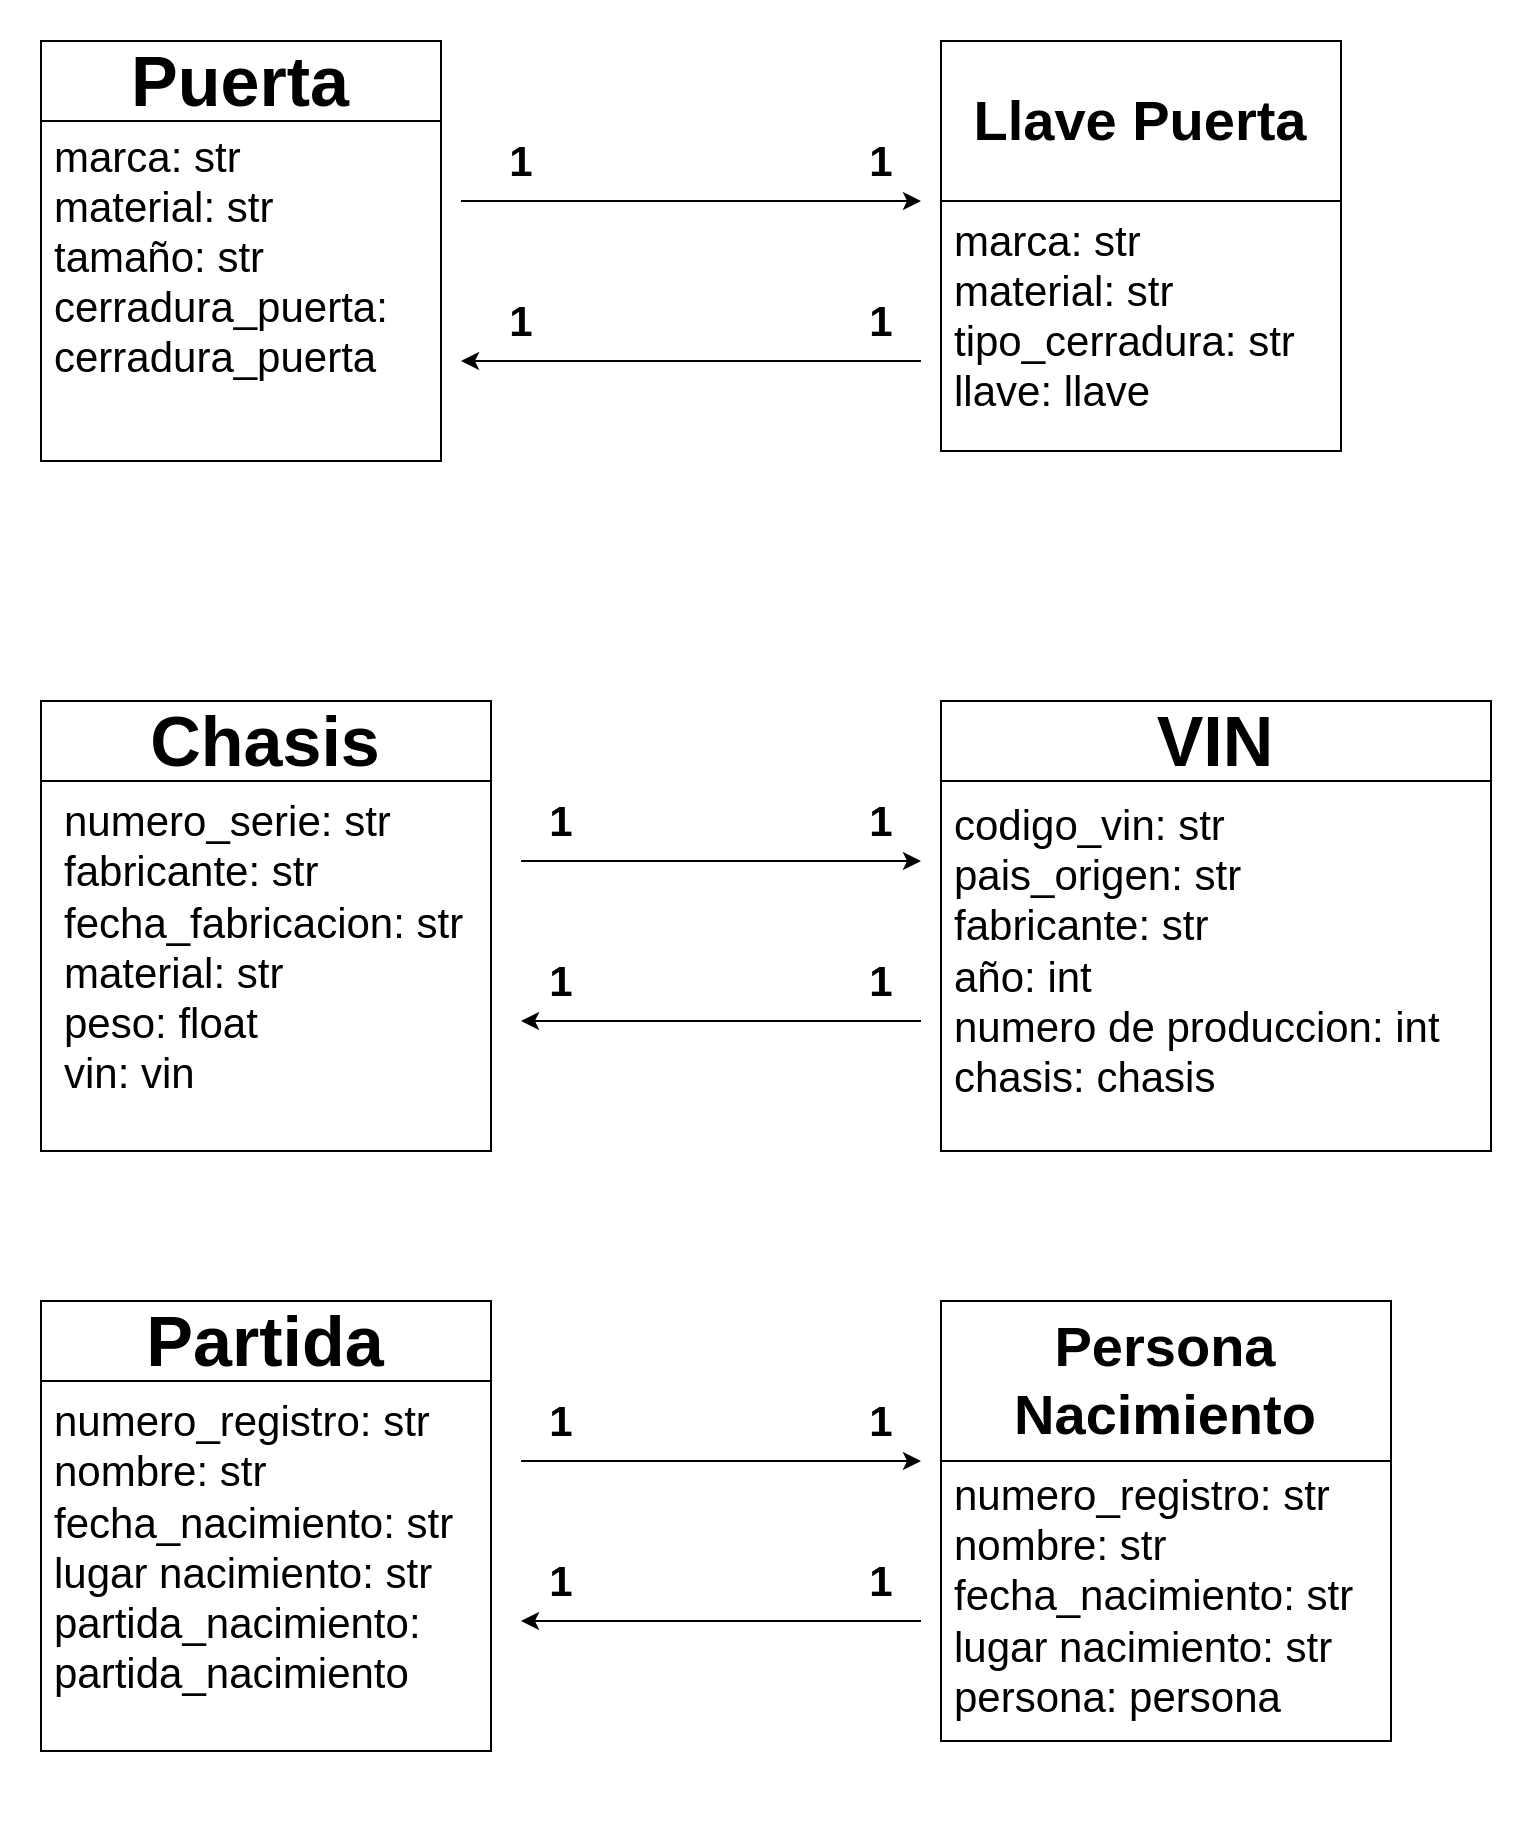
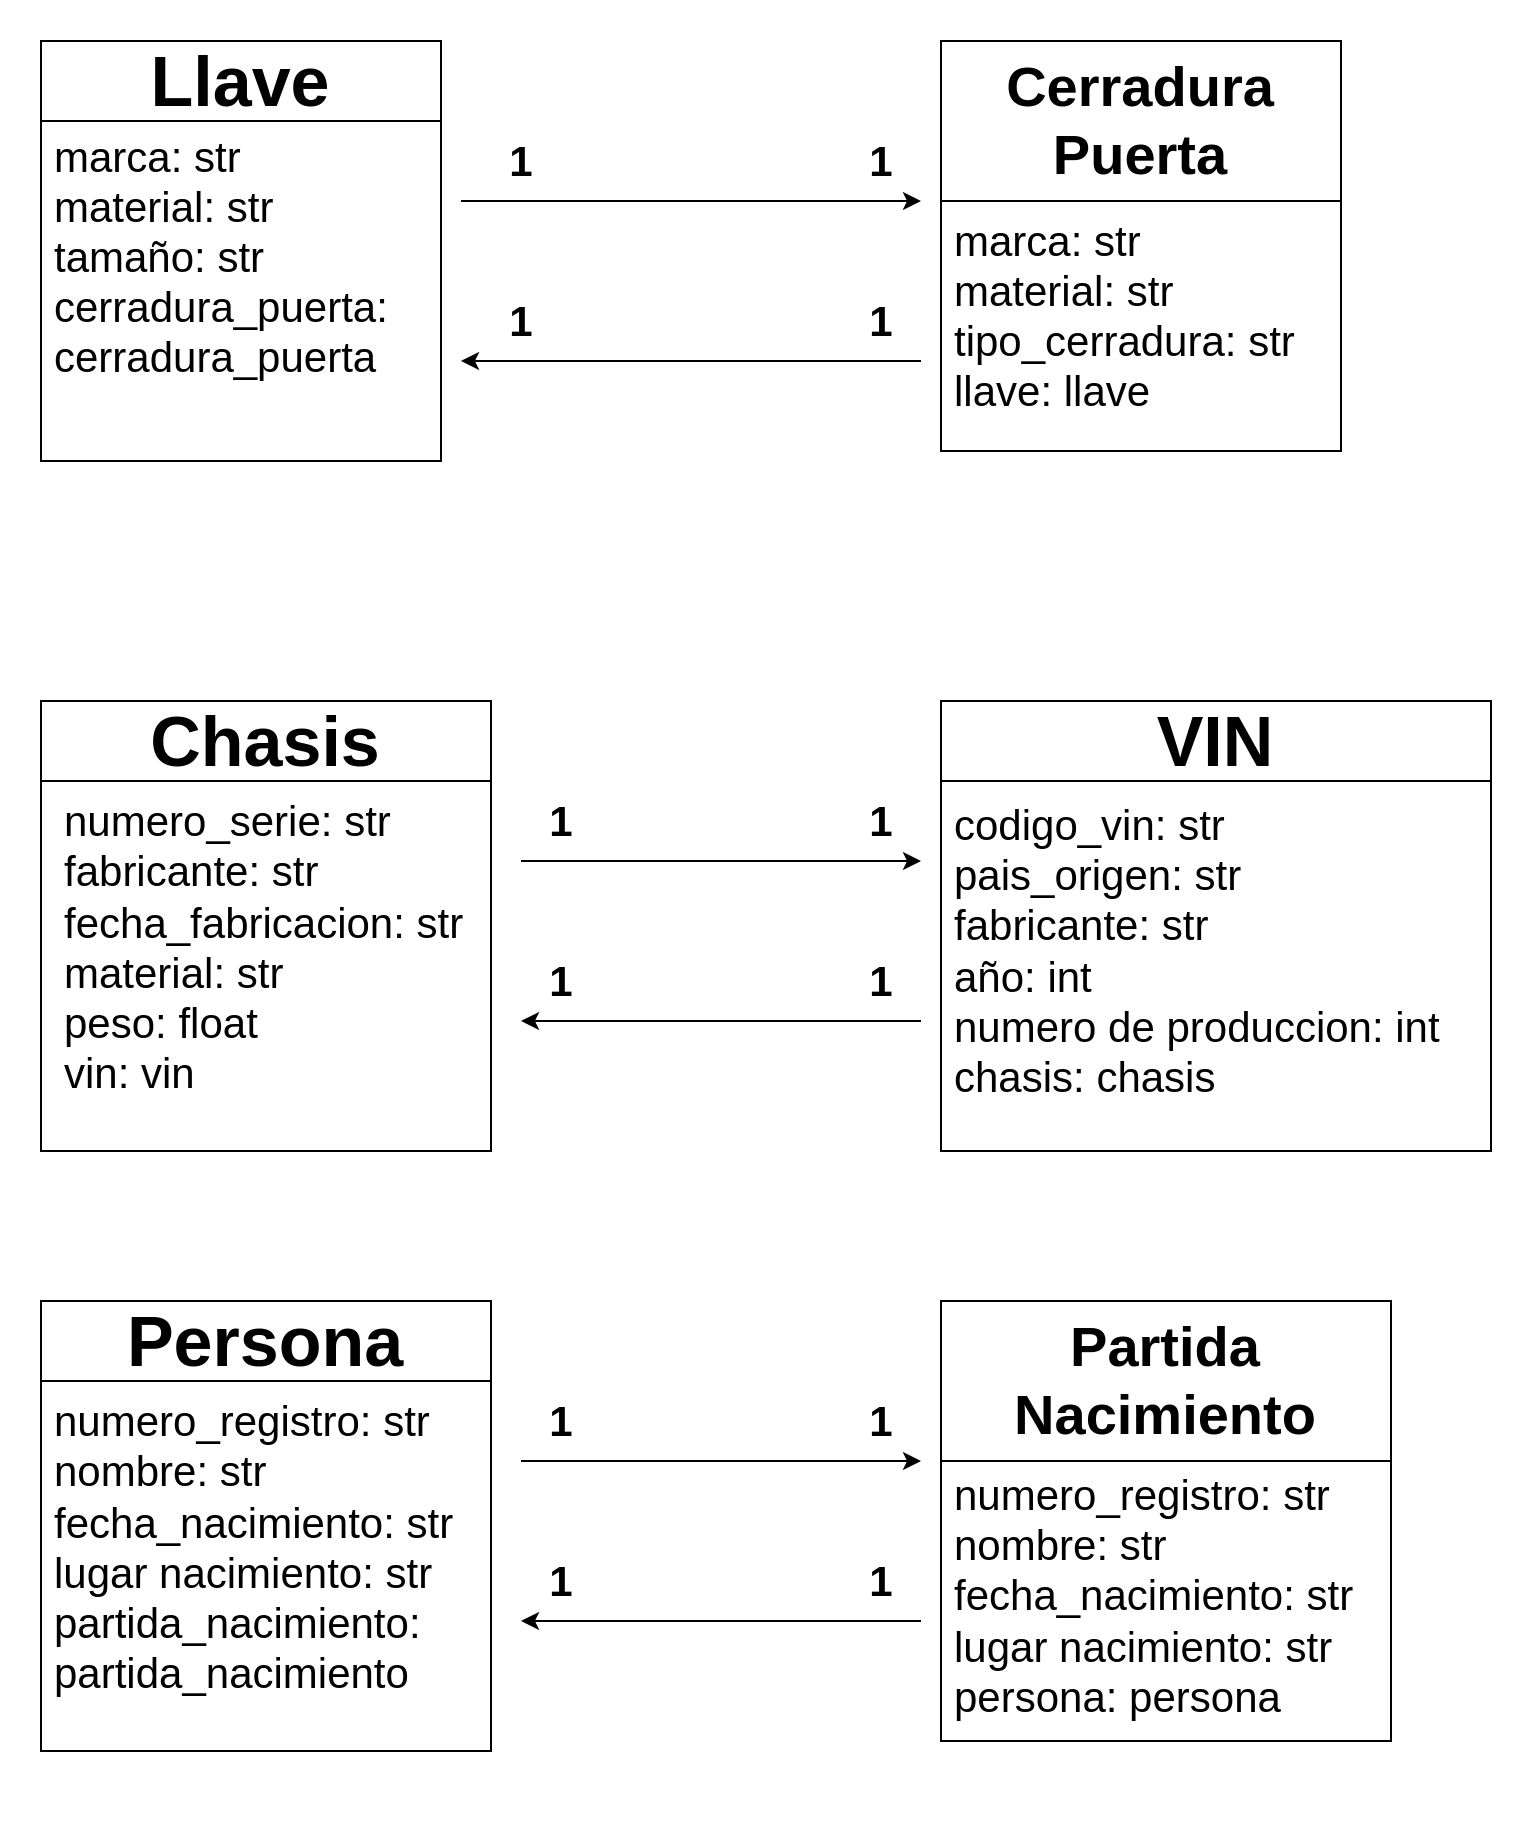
(241, 81) -> (241, 81)
(1141, 121) -> (1141, 121)
(266, 1341) -> (266, 1341)
(1166, 1381) -> (1166, 1381)
